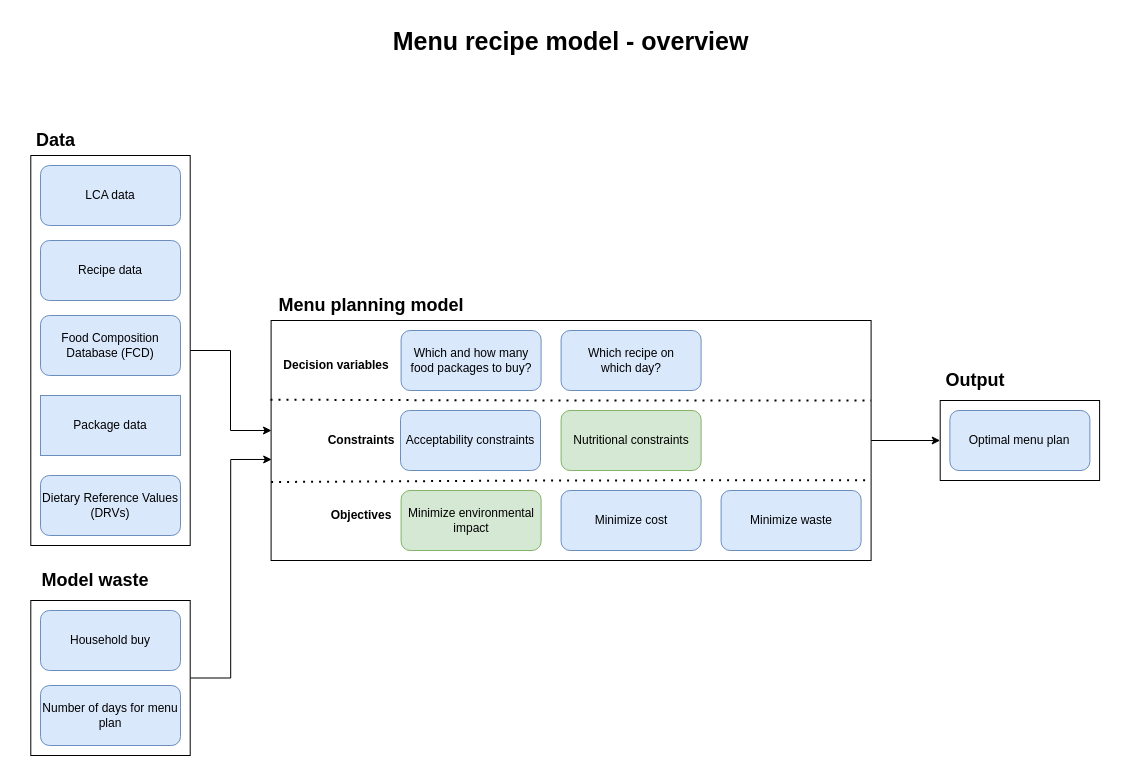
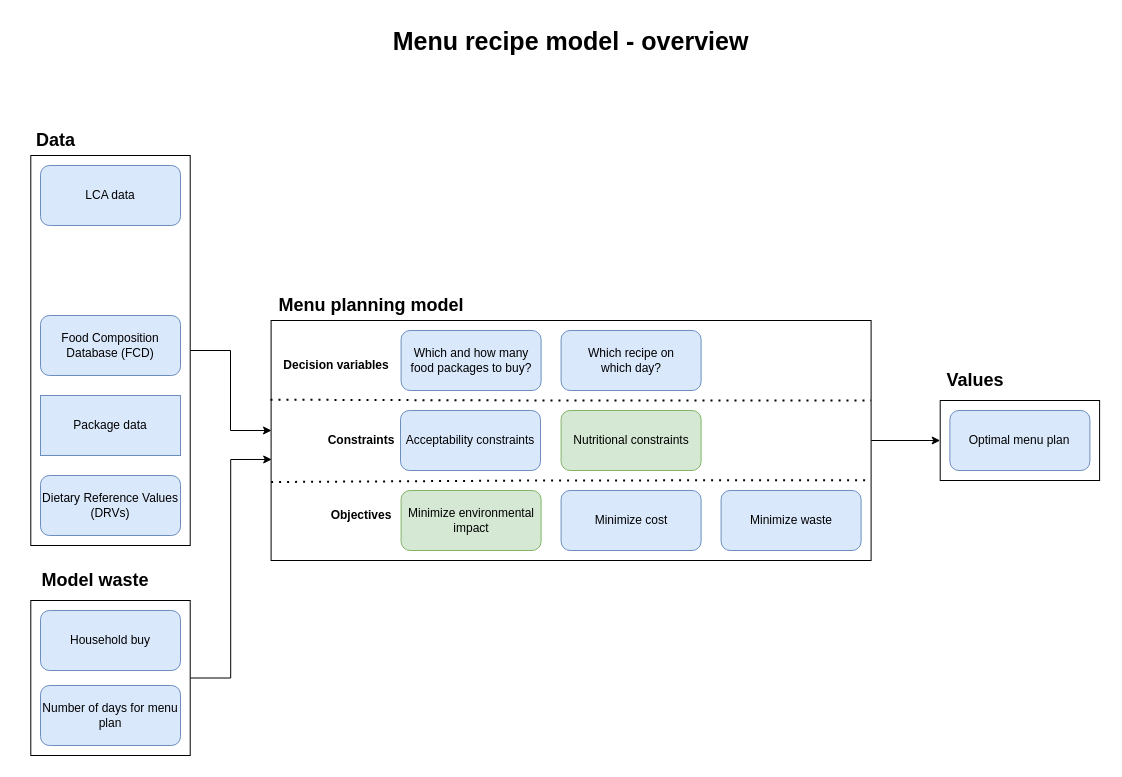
(111, 271) -> none
(976, 381) -> (976, 381)
